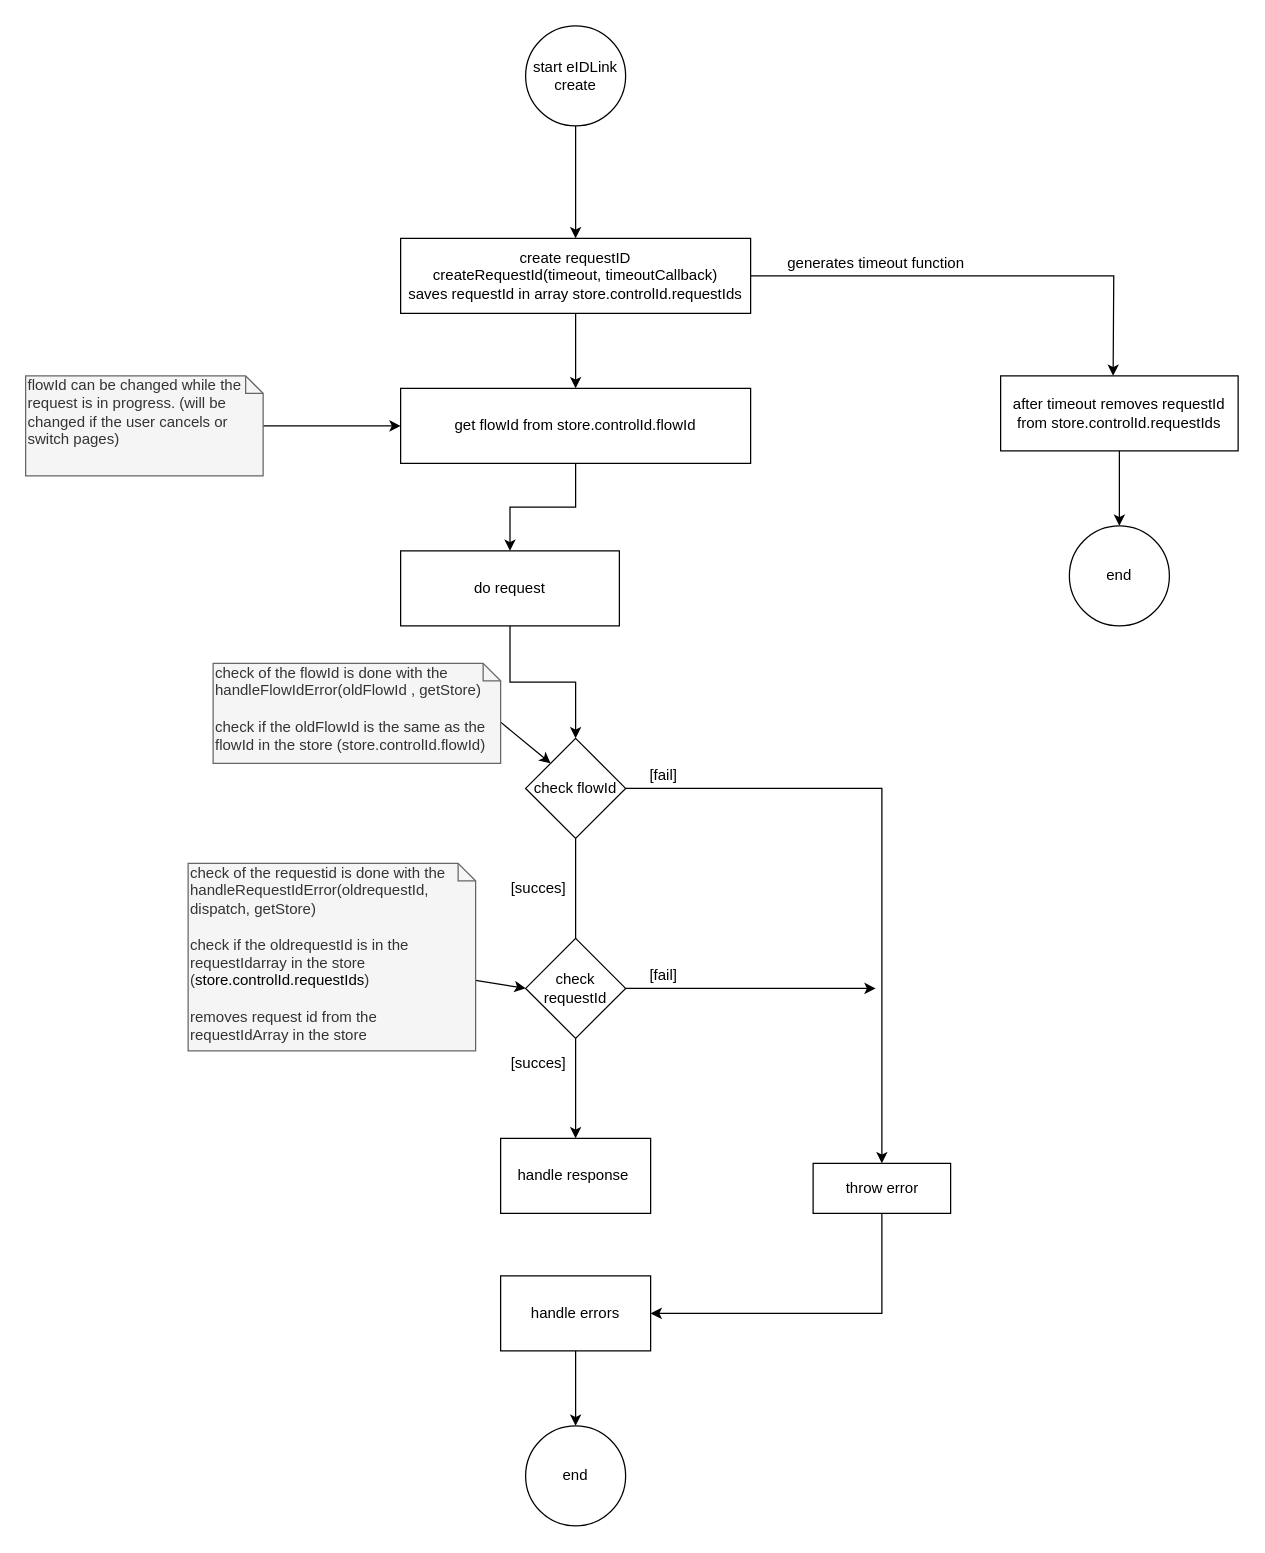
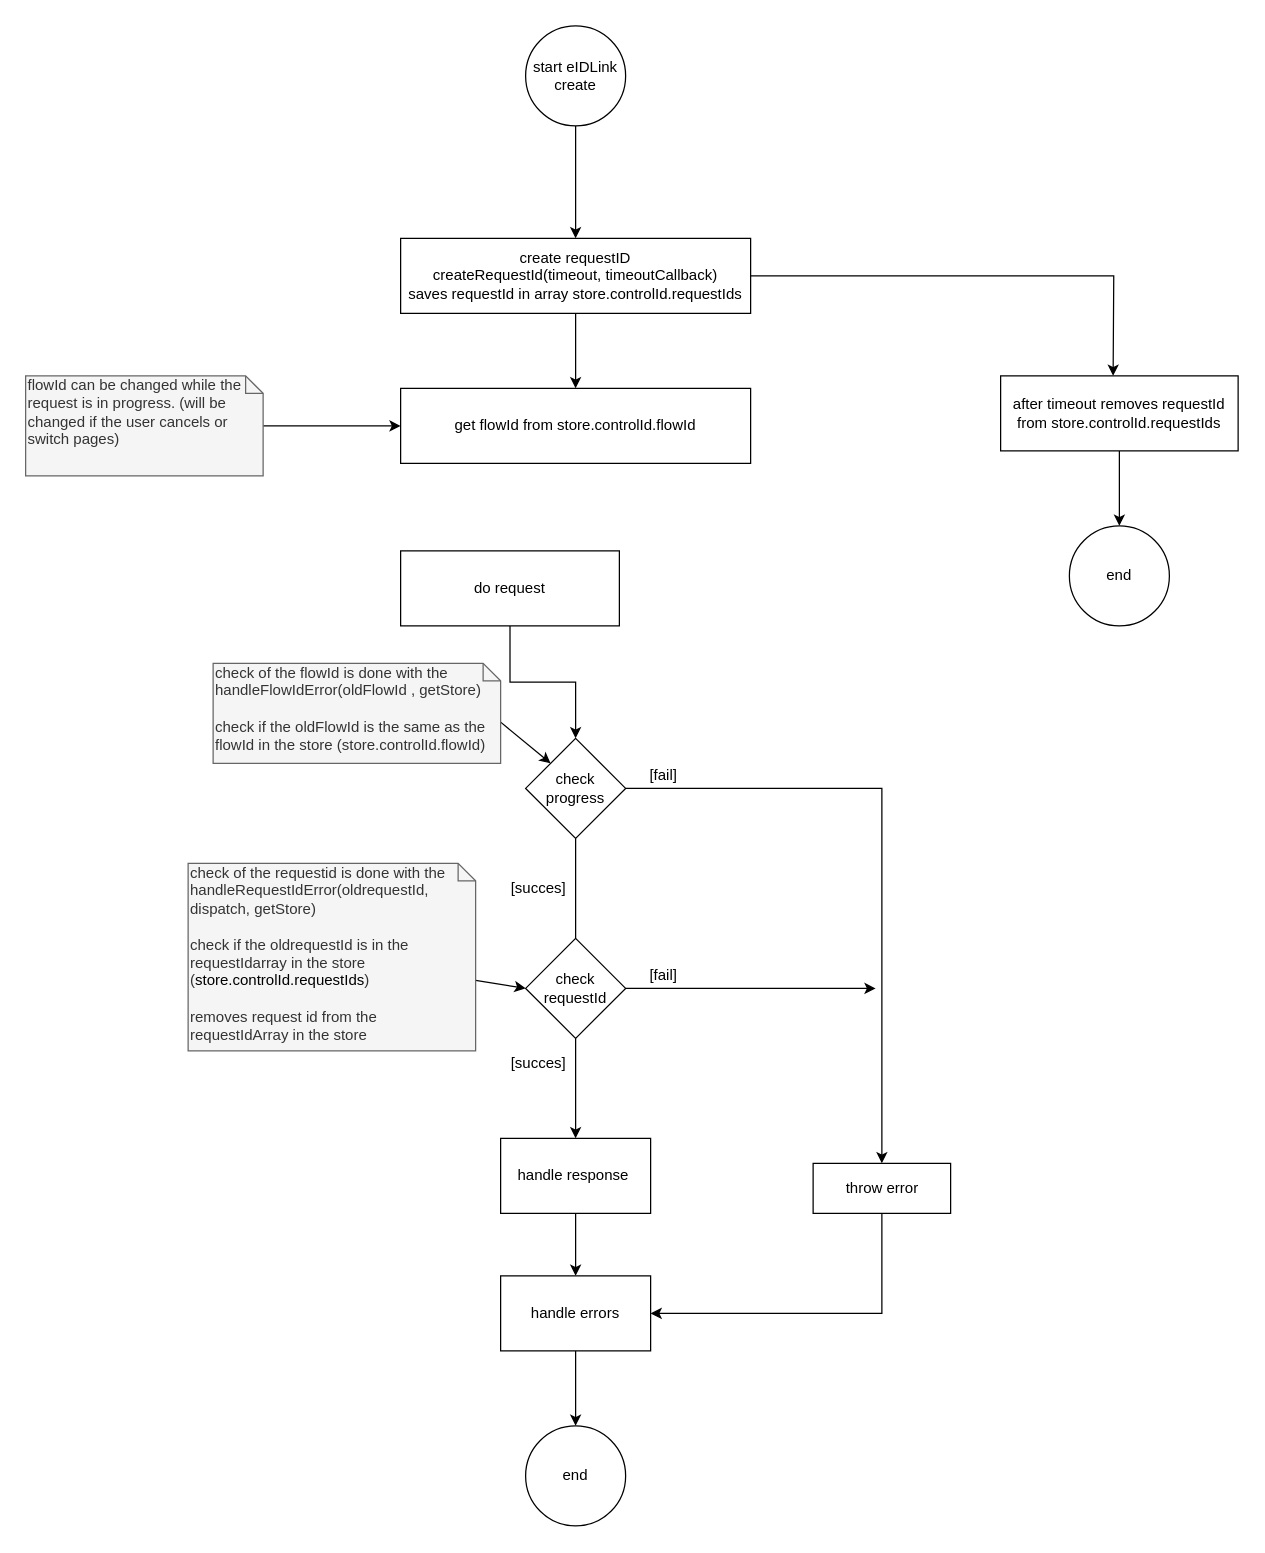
(876, 263) -> none
(547, 507) -> none
(576, 788) -> (576, 788)
none -> (576, 1240)
